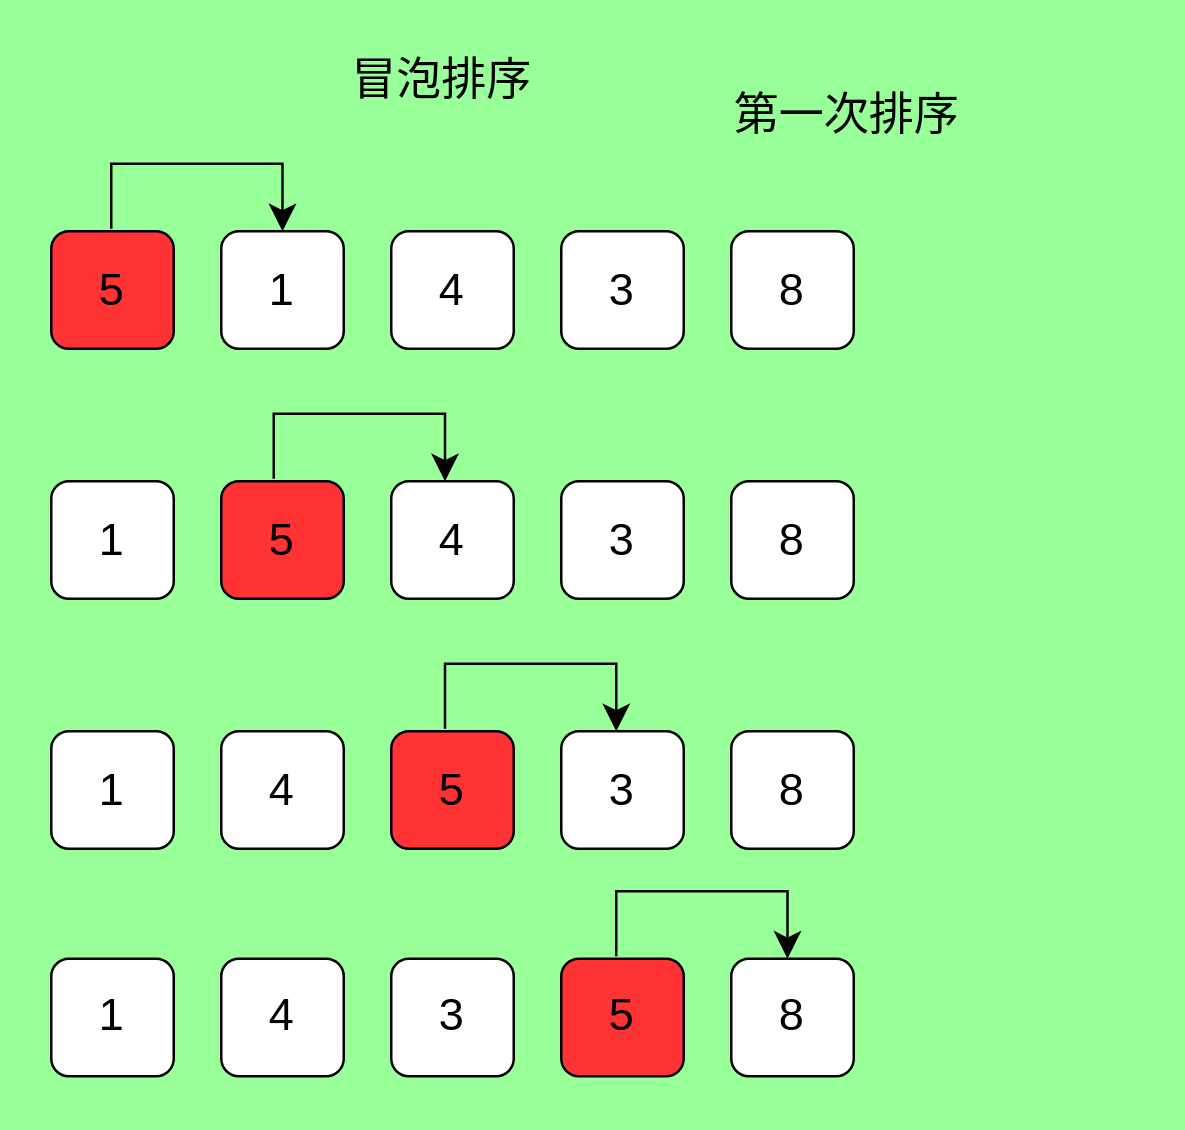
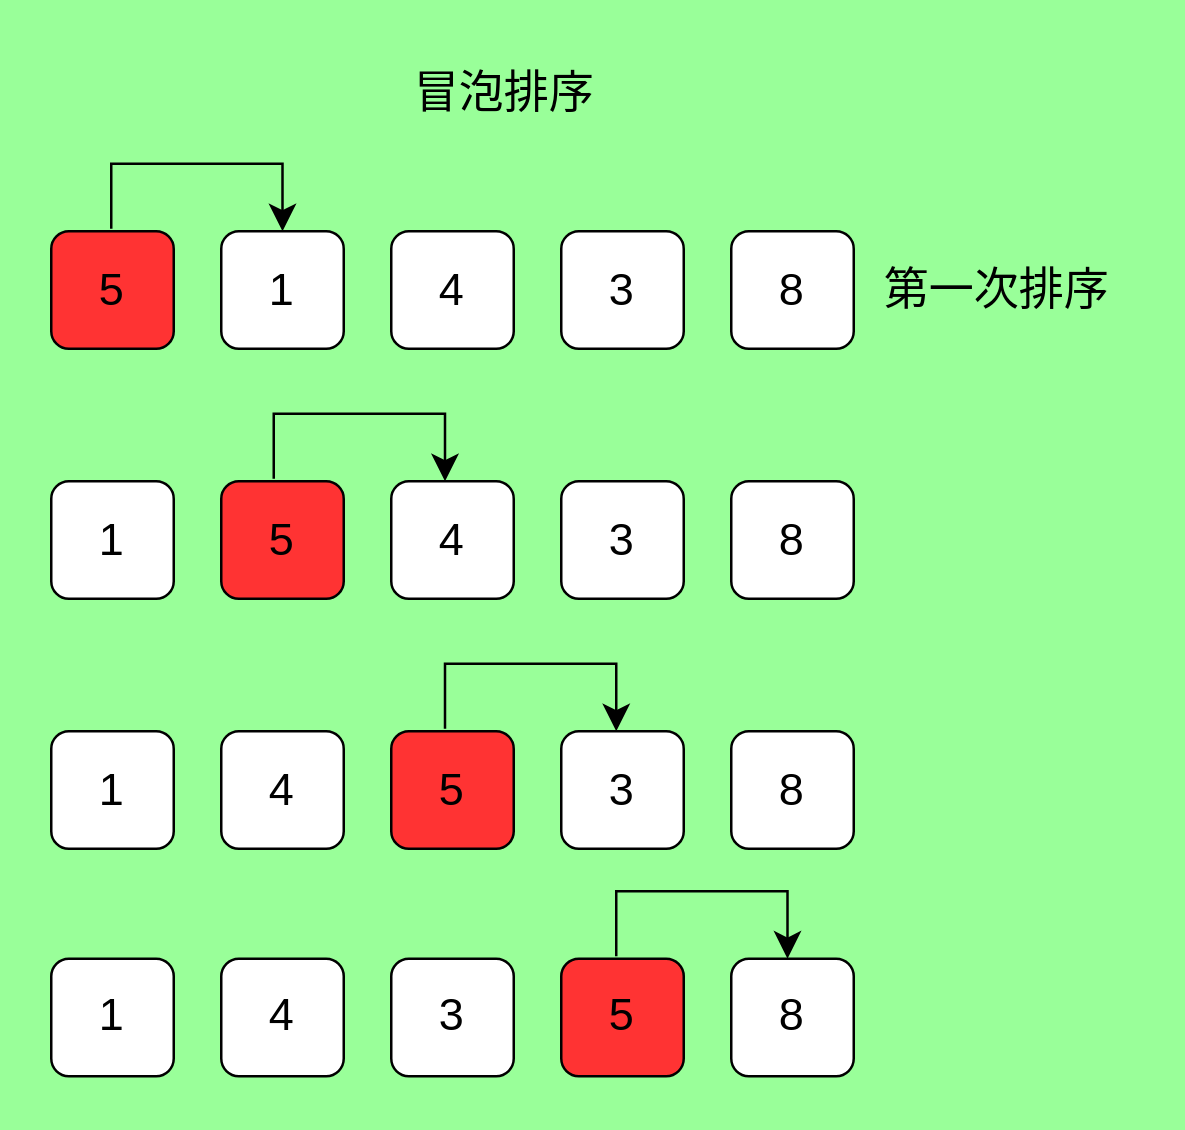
(441, 81) -> (504, 94)
(846, 115) -> (996, 290)
